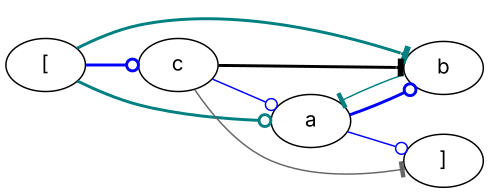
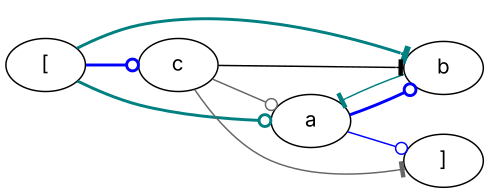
(307, 66) -> (307, 66)
(239, 91) -> (239, 91)
